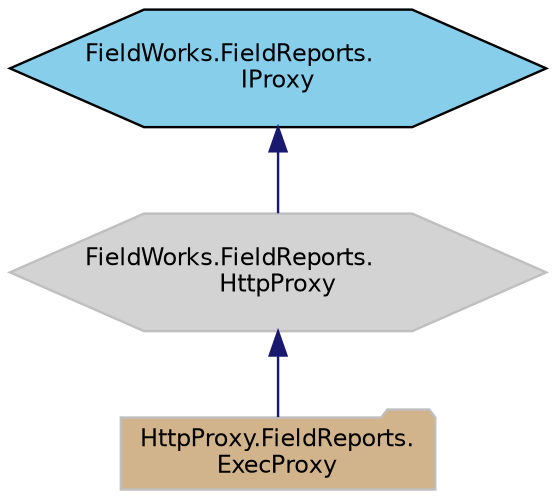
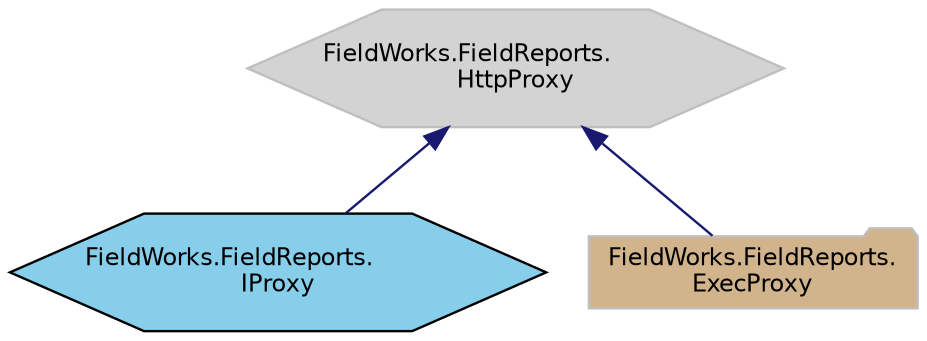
(278, 183) -> (388, 178)
(278, 454) -> (753, 272)
